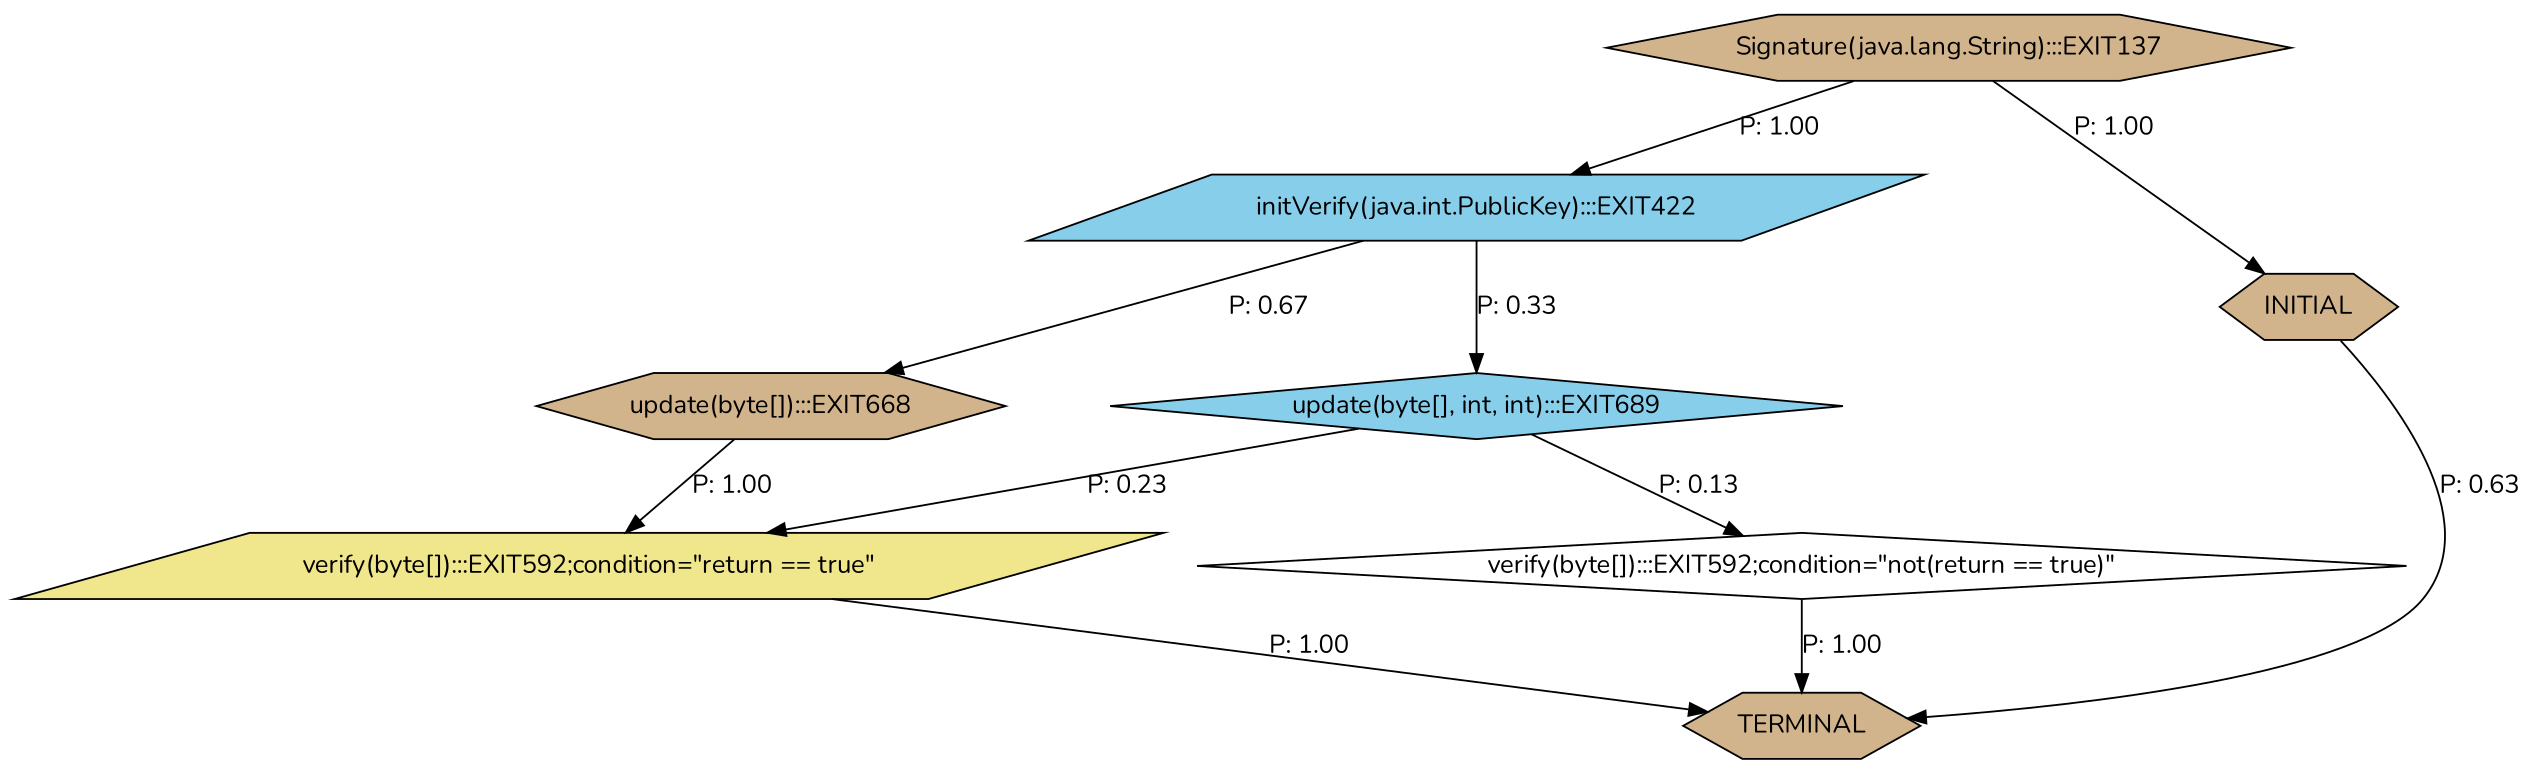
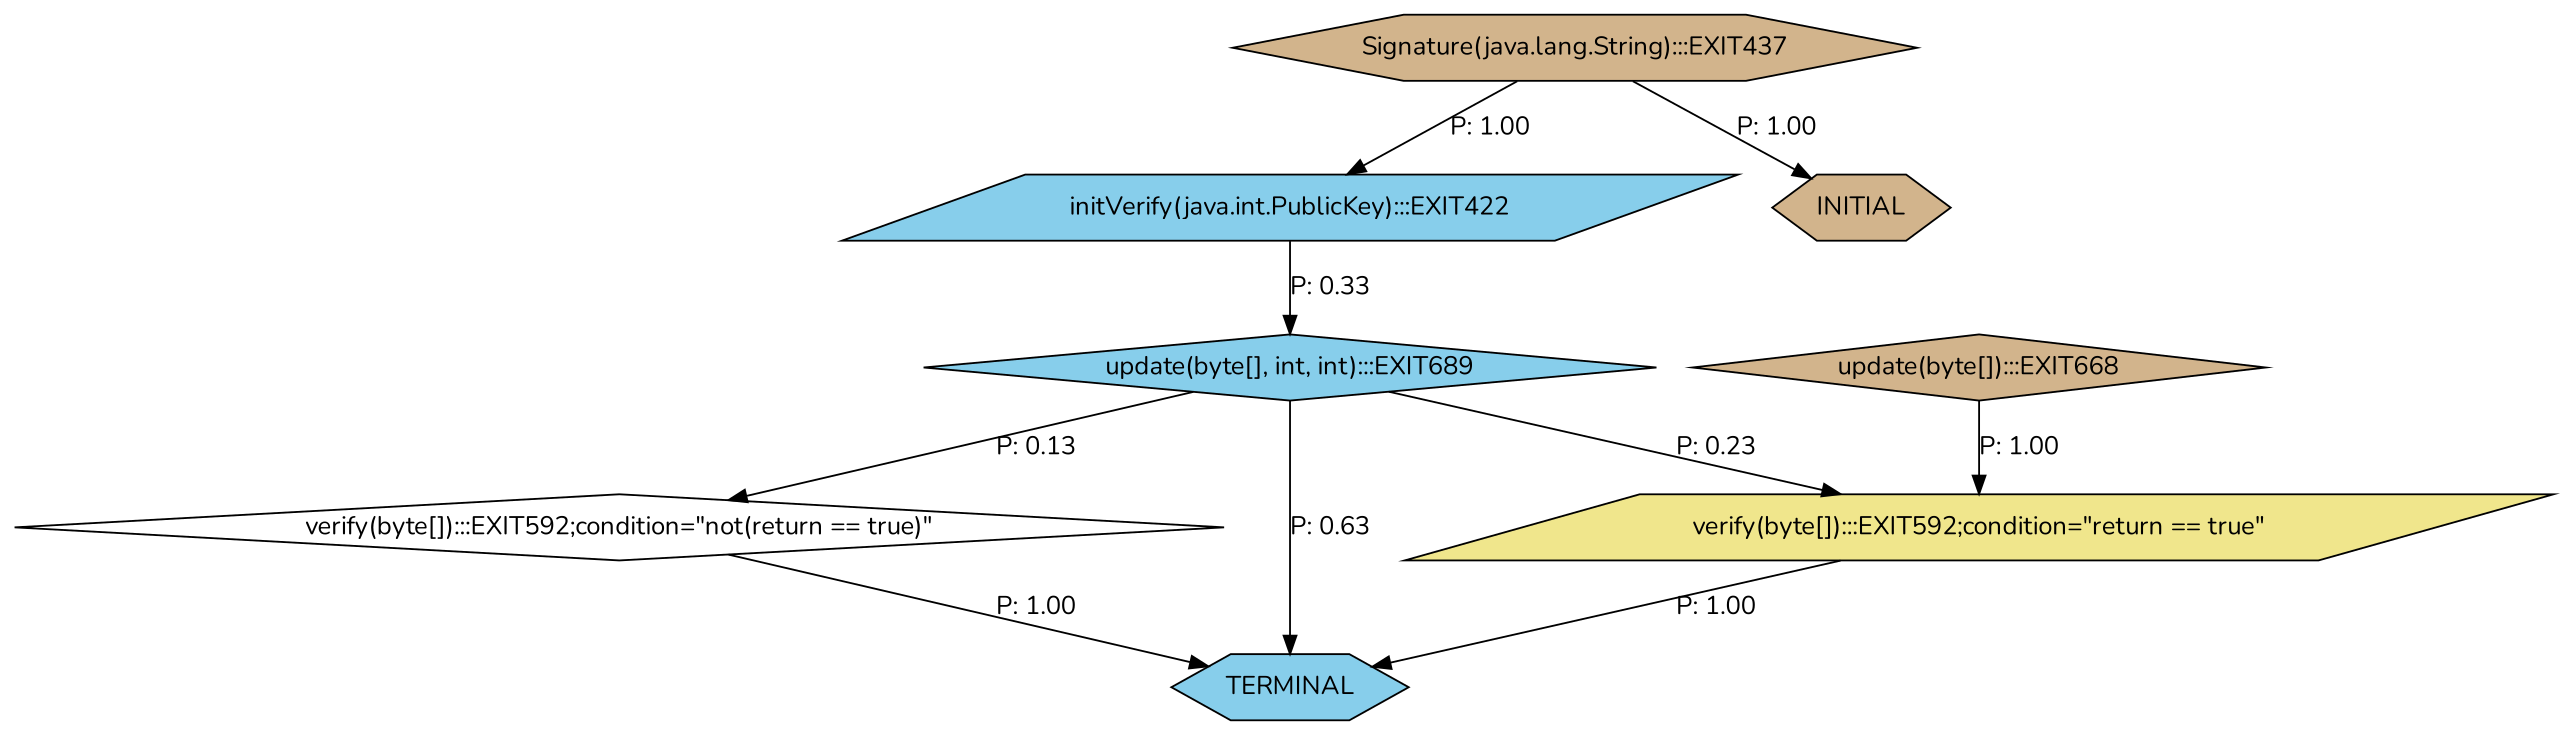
(1949, 48) -> (1575, 48)
(1133, 304) -> none
(771, 406) -> (1979, 368)
(2326, 653) -> (1290, 518)
(1802, 726) -> (1290, 687)
